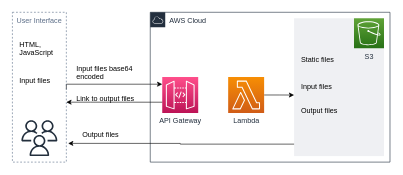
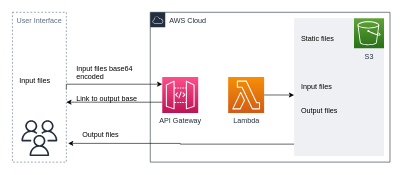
(39, 45) -> none
(321, 60) -> (321, 39)
(111, 99) -> (111, 99)
